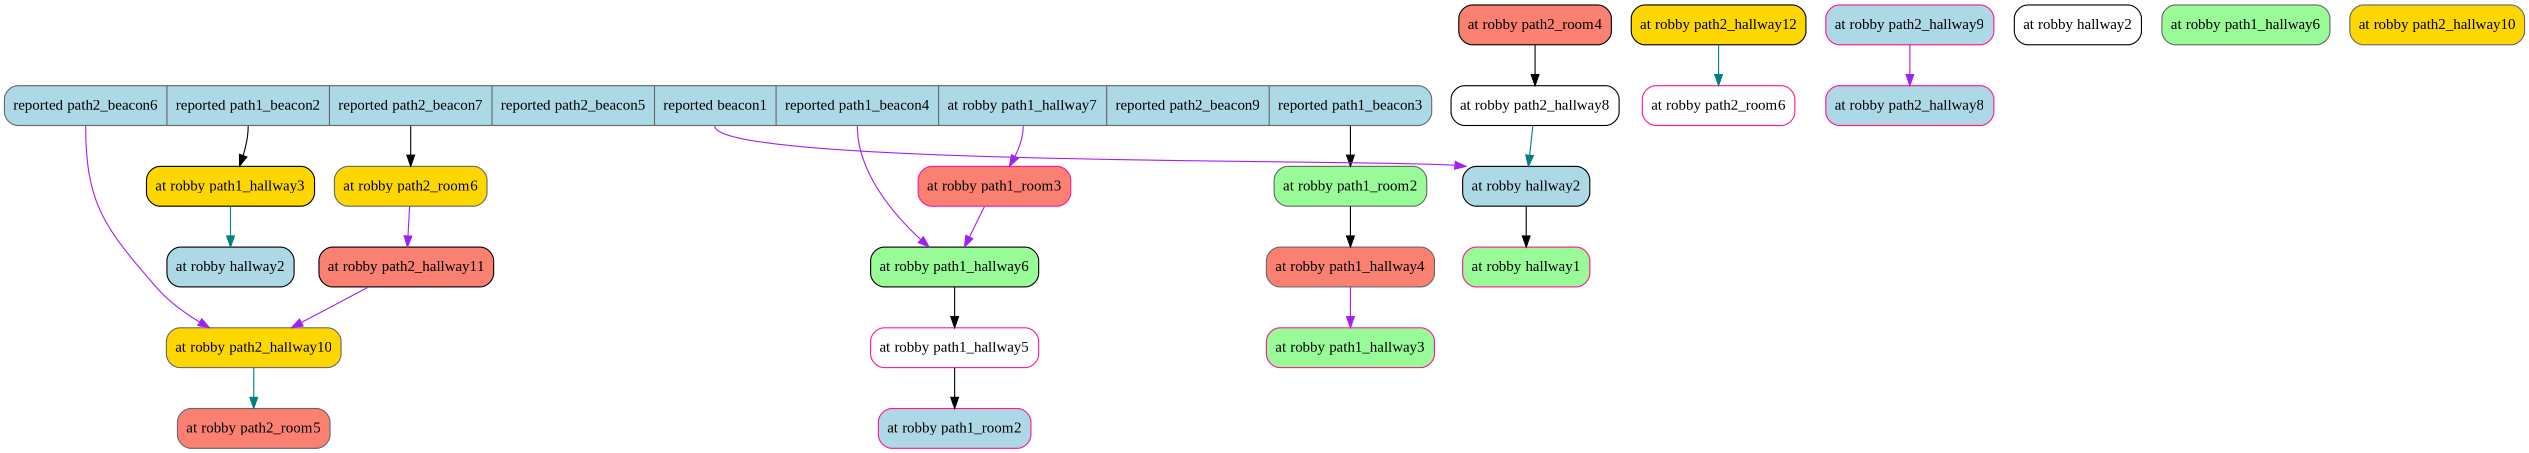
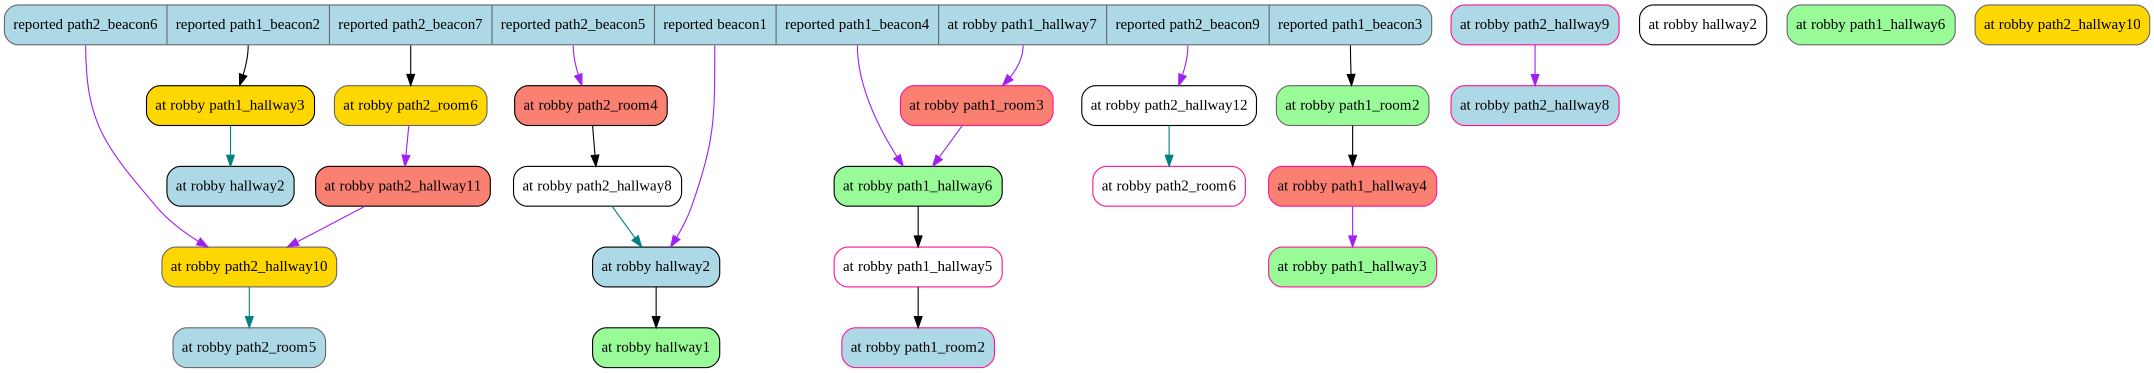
(1719, 25) -> (1169, 106)
none -> (575, 60)
none -> (1186, 60)
(1350, 267) -> (1353, 186)
(1526, 267) -> (656, 348)
(254, 428) -> (249, 348)
